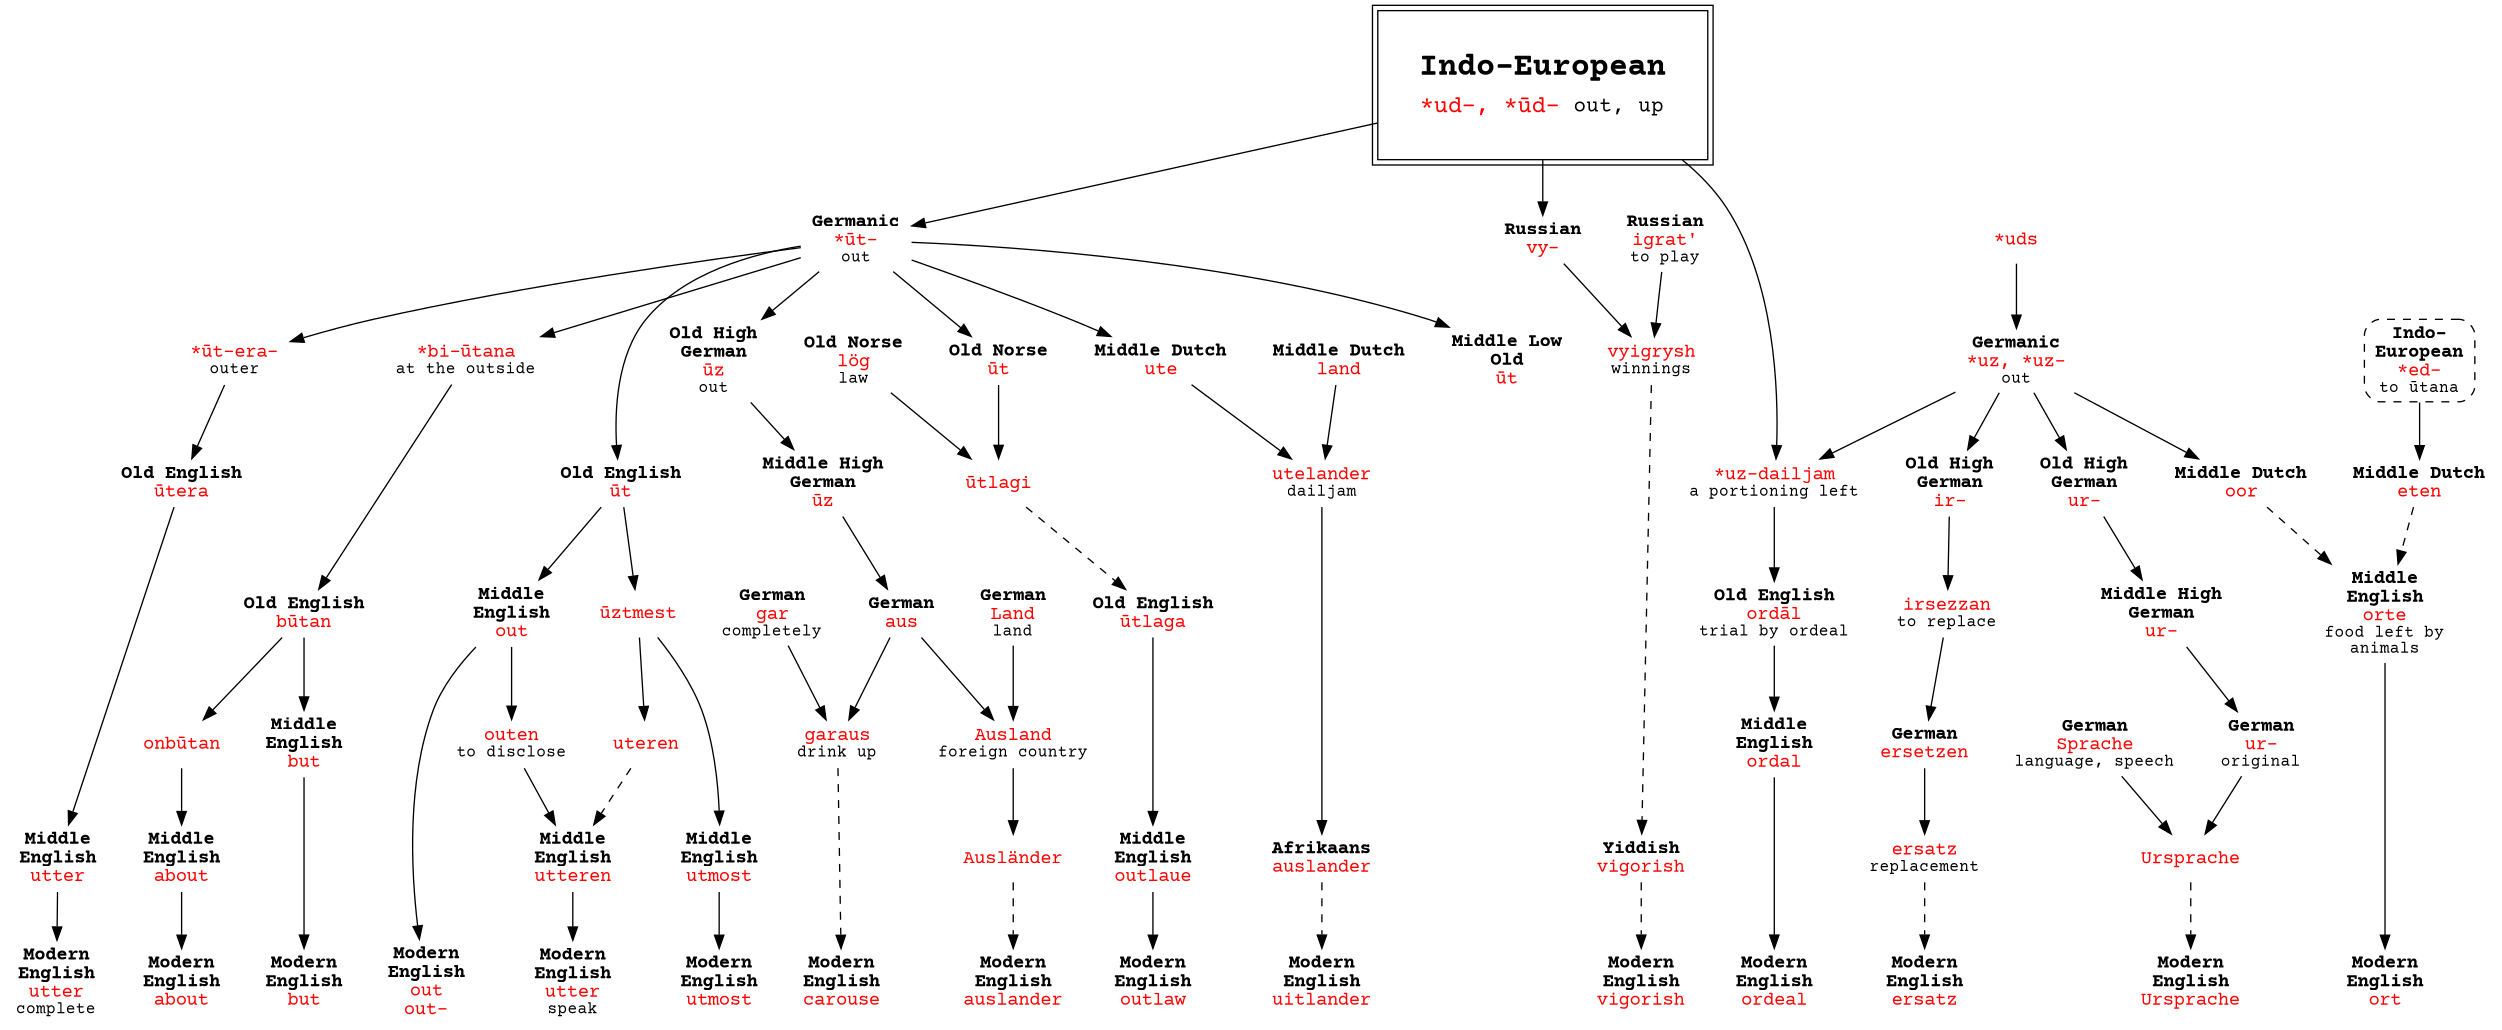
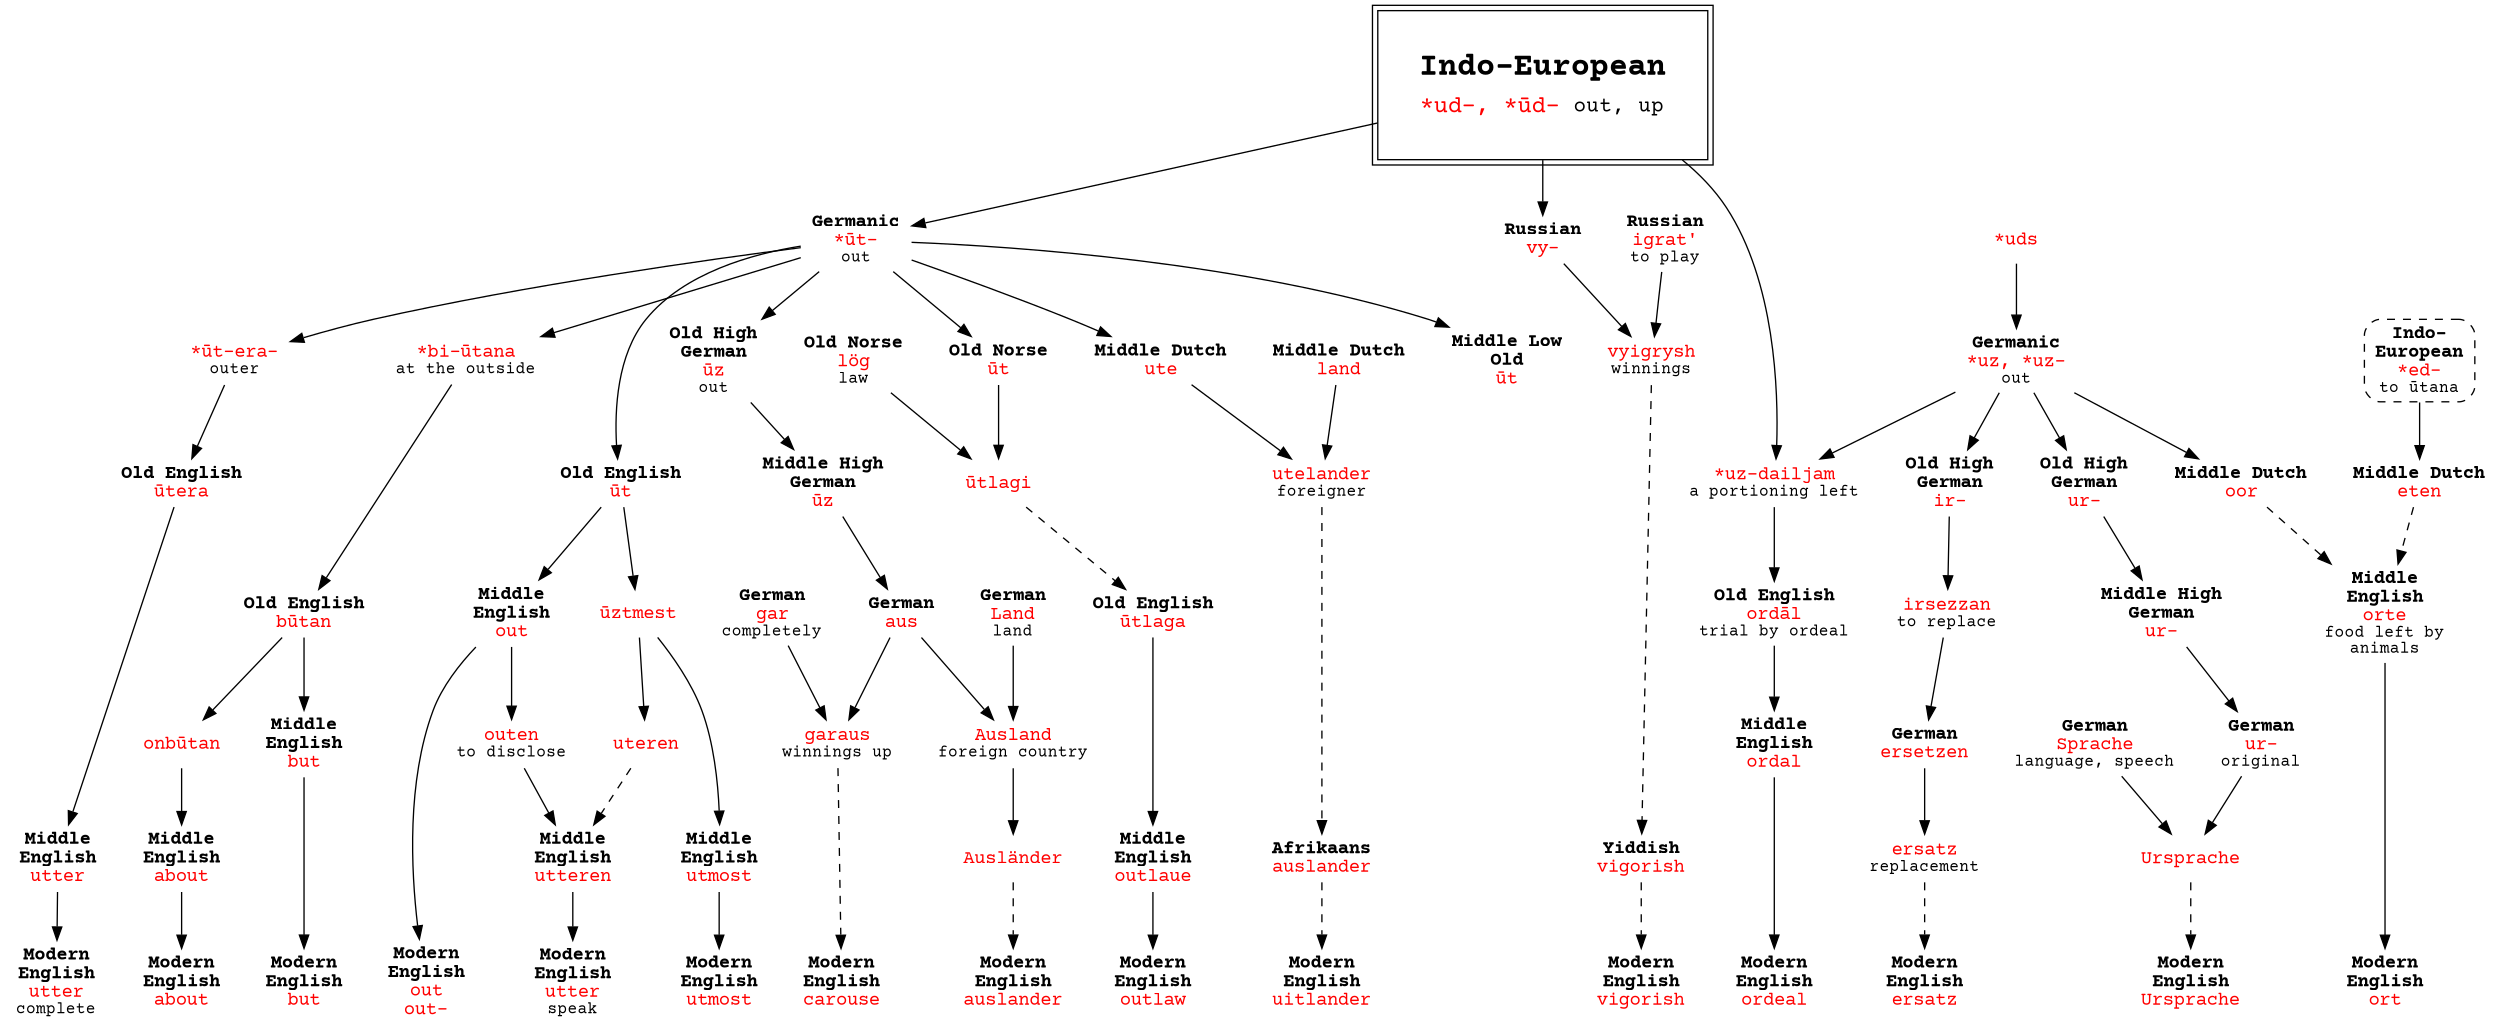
(1322, 491) -> (1322, 491)
(1322, 664) -> (1322, 664)
(838, 752) -> (838, 752)
